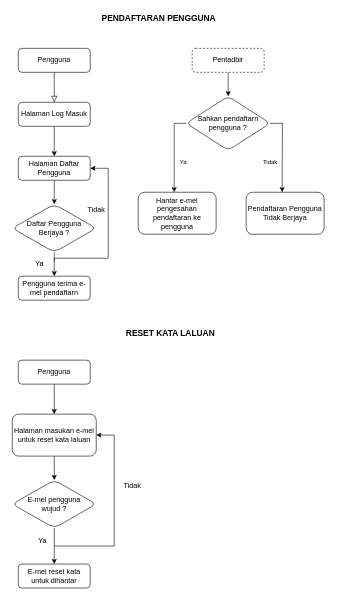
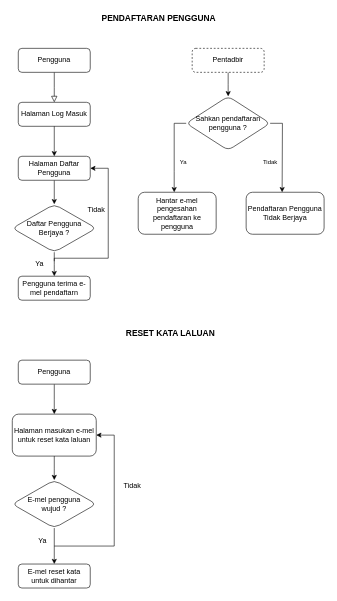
(228, 123) -> (228, 123)
